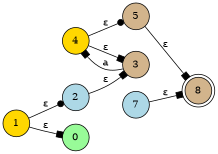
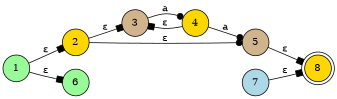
(106, 23) -> (226, 27)
none -> (163, 43)
(104, 69) -> (162, 14)
(198, 91) -> (318, 68)
(76, 97) -> (76, 42)
(43, 112) -> (43, 57)
(16, 123) -> (16, 68)
(76, 137) -> (76, 82)
